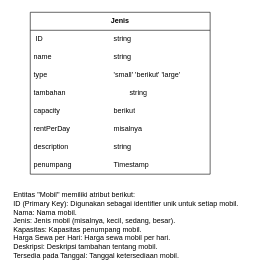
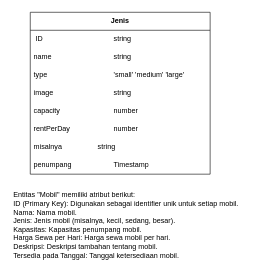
(91, 75) -> (89, 75)
(69, 93) -> (62, 93)
(70, 111) -> (69, 111)
(74, 129) -> (72, 129)
(71, 147) -> (65, 147)
